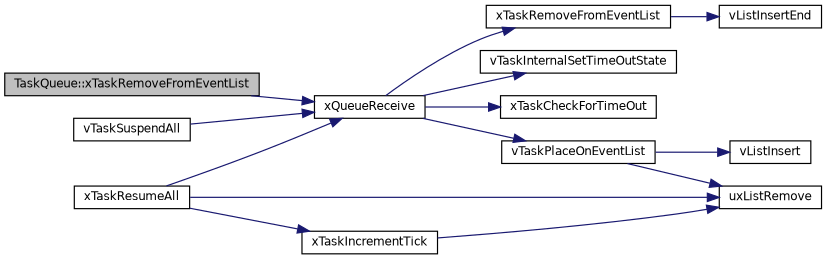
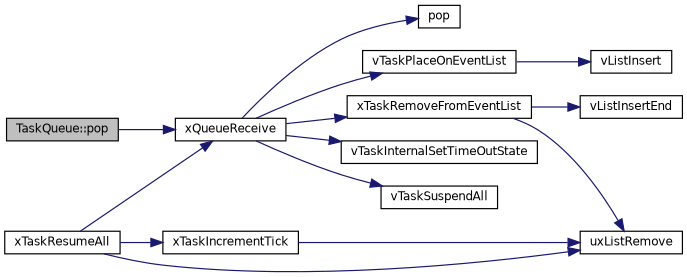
(132, 84) -> (62, 130)
(578, 107) -> (439, 17)
(246, 119) -> (313, 165)
(669, 173) -> (574, 160)
